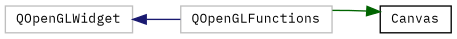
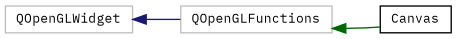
(349, 10) -> (363, 28)
